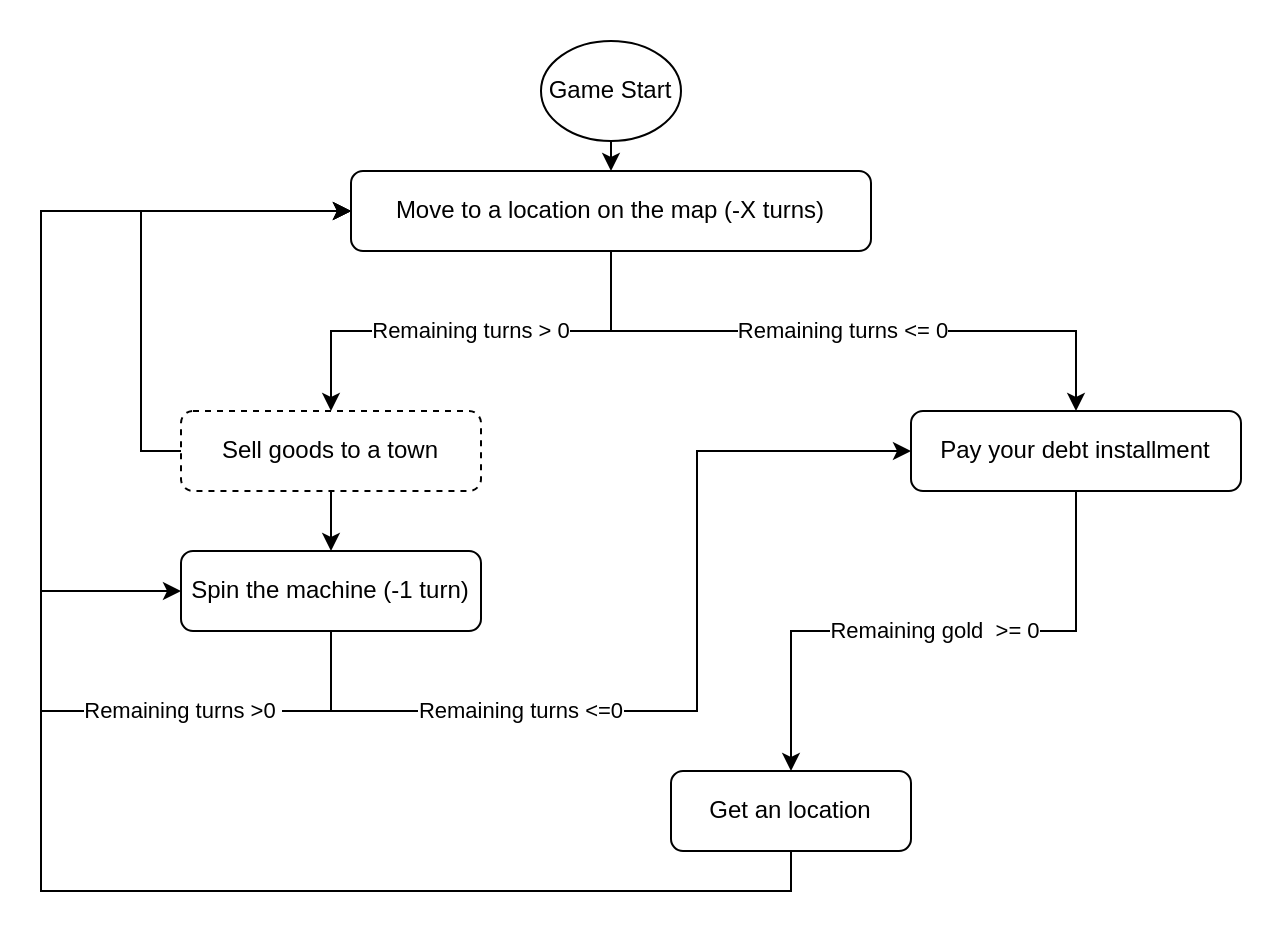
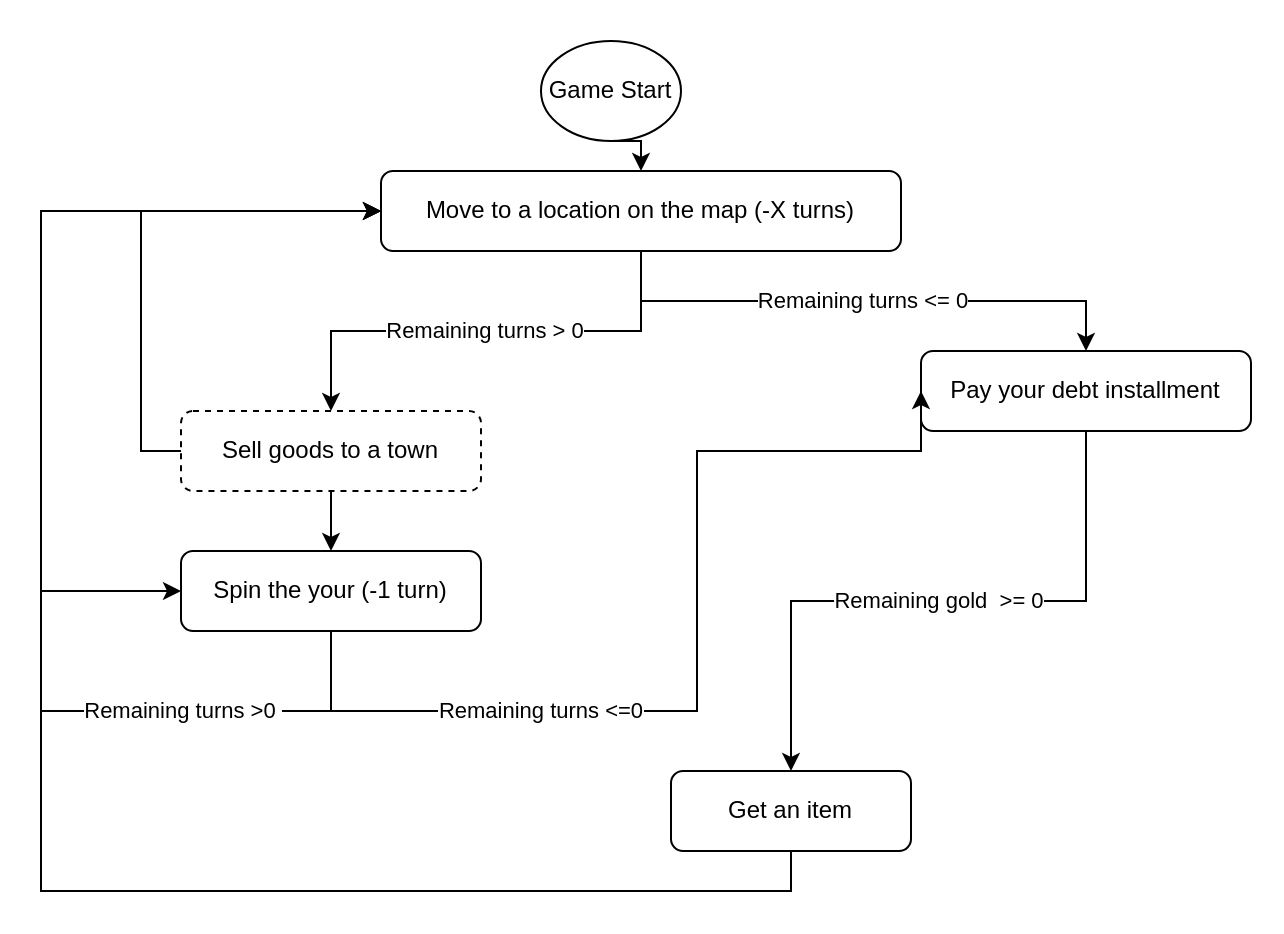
(611, 211) -> (641, 211)
(1076, 451) -> (1086, 391)
(331, 591) -> (331, 591)
(791, 811) -> (791, 811)
